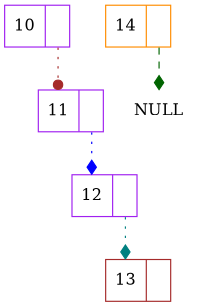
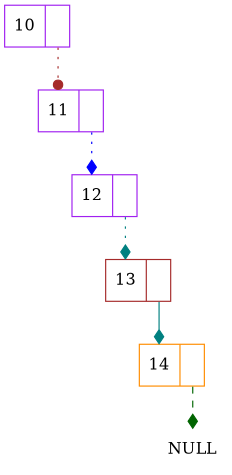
none -> (159, 316)
